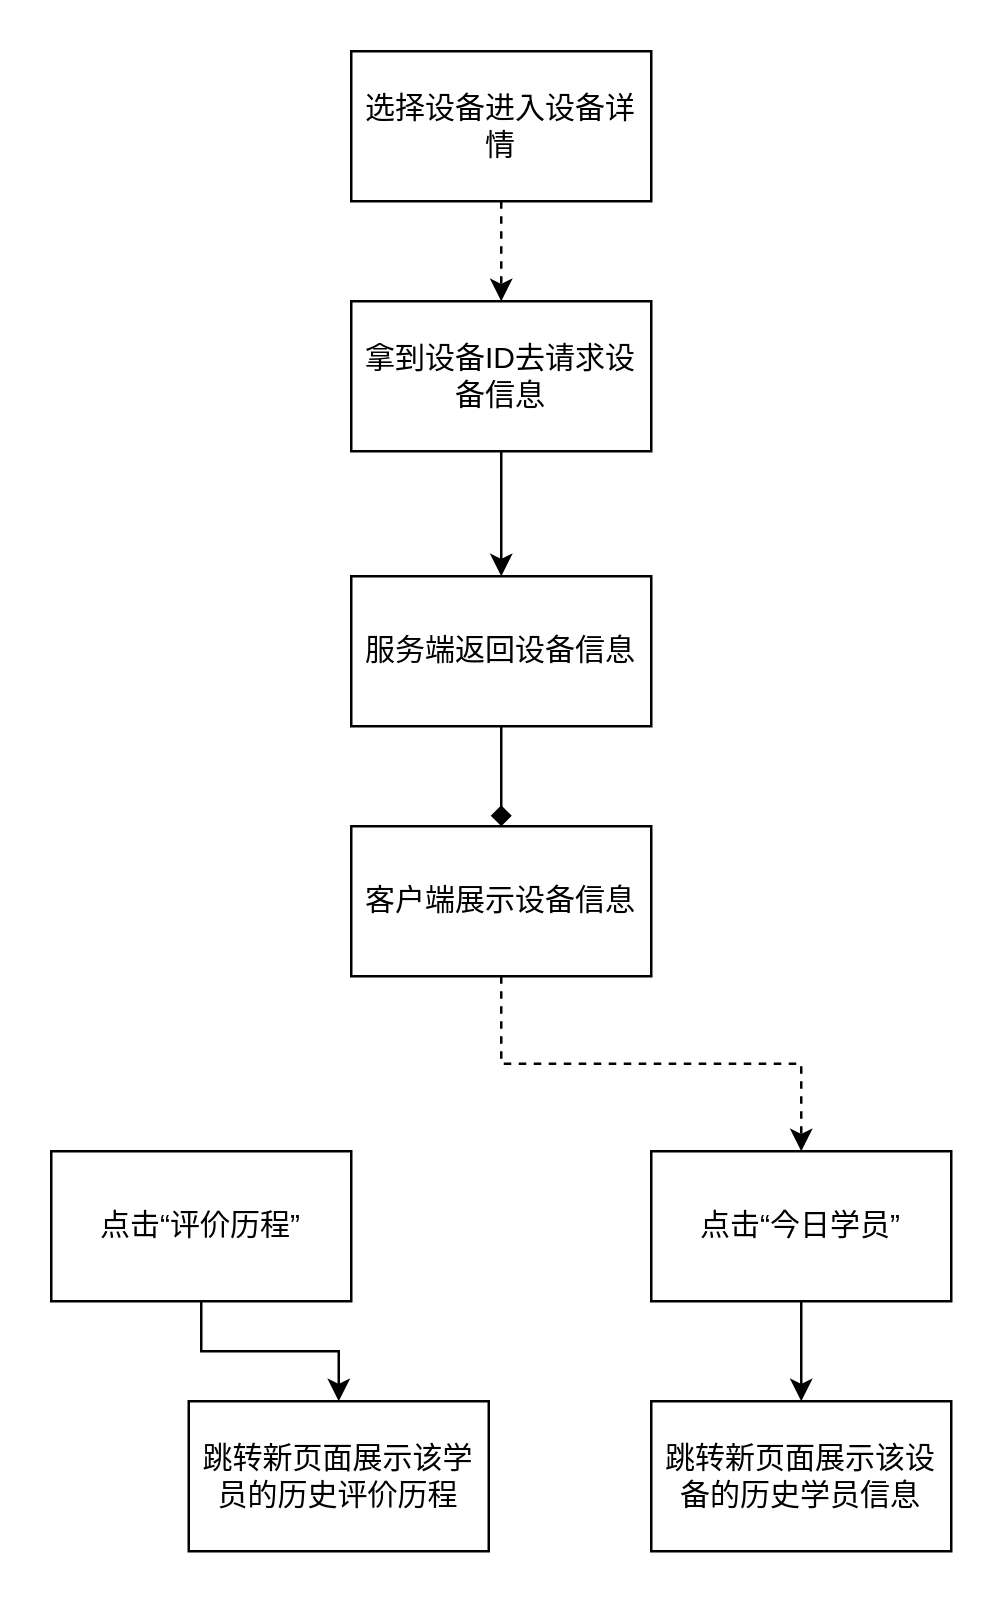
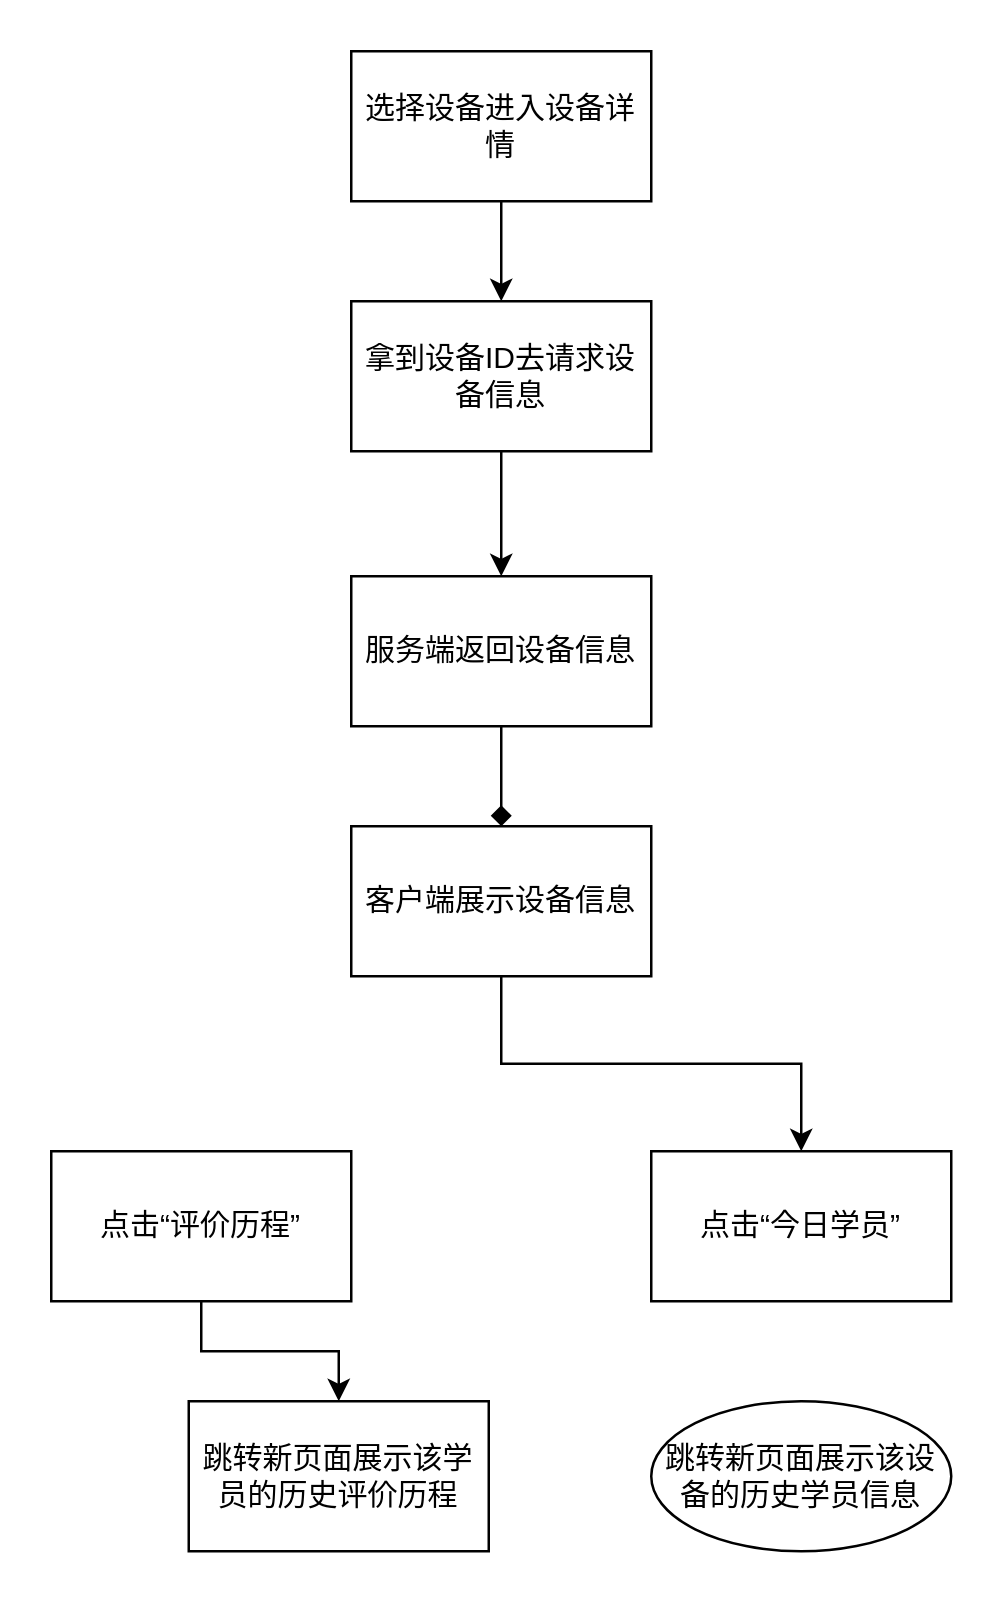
(501, 242) -> (501, 242)
(640, 1064) -> (640, 1064)
(801, 1343) -> none
(801, 1476) -> (801, 1476)
